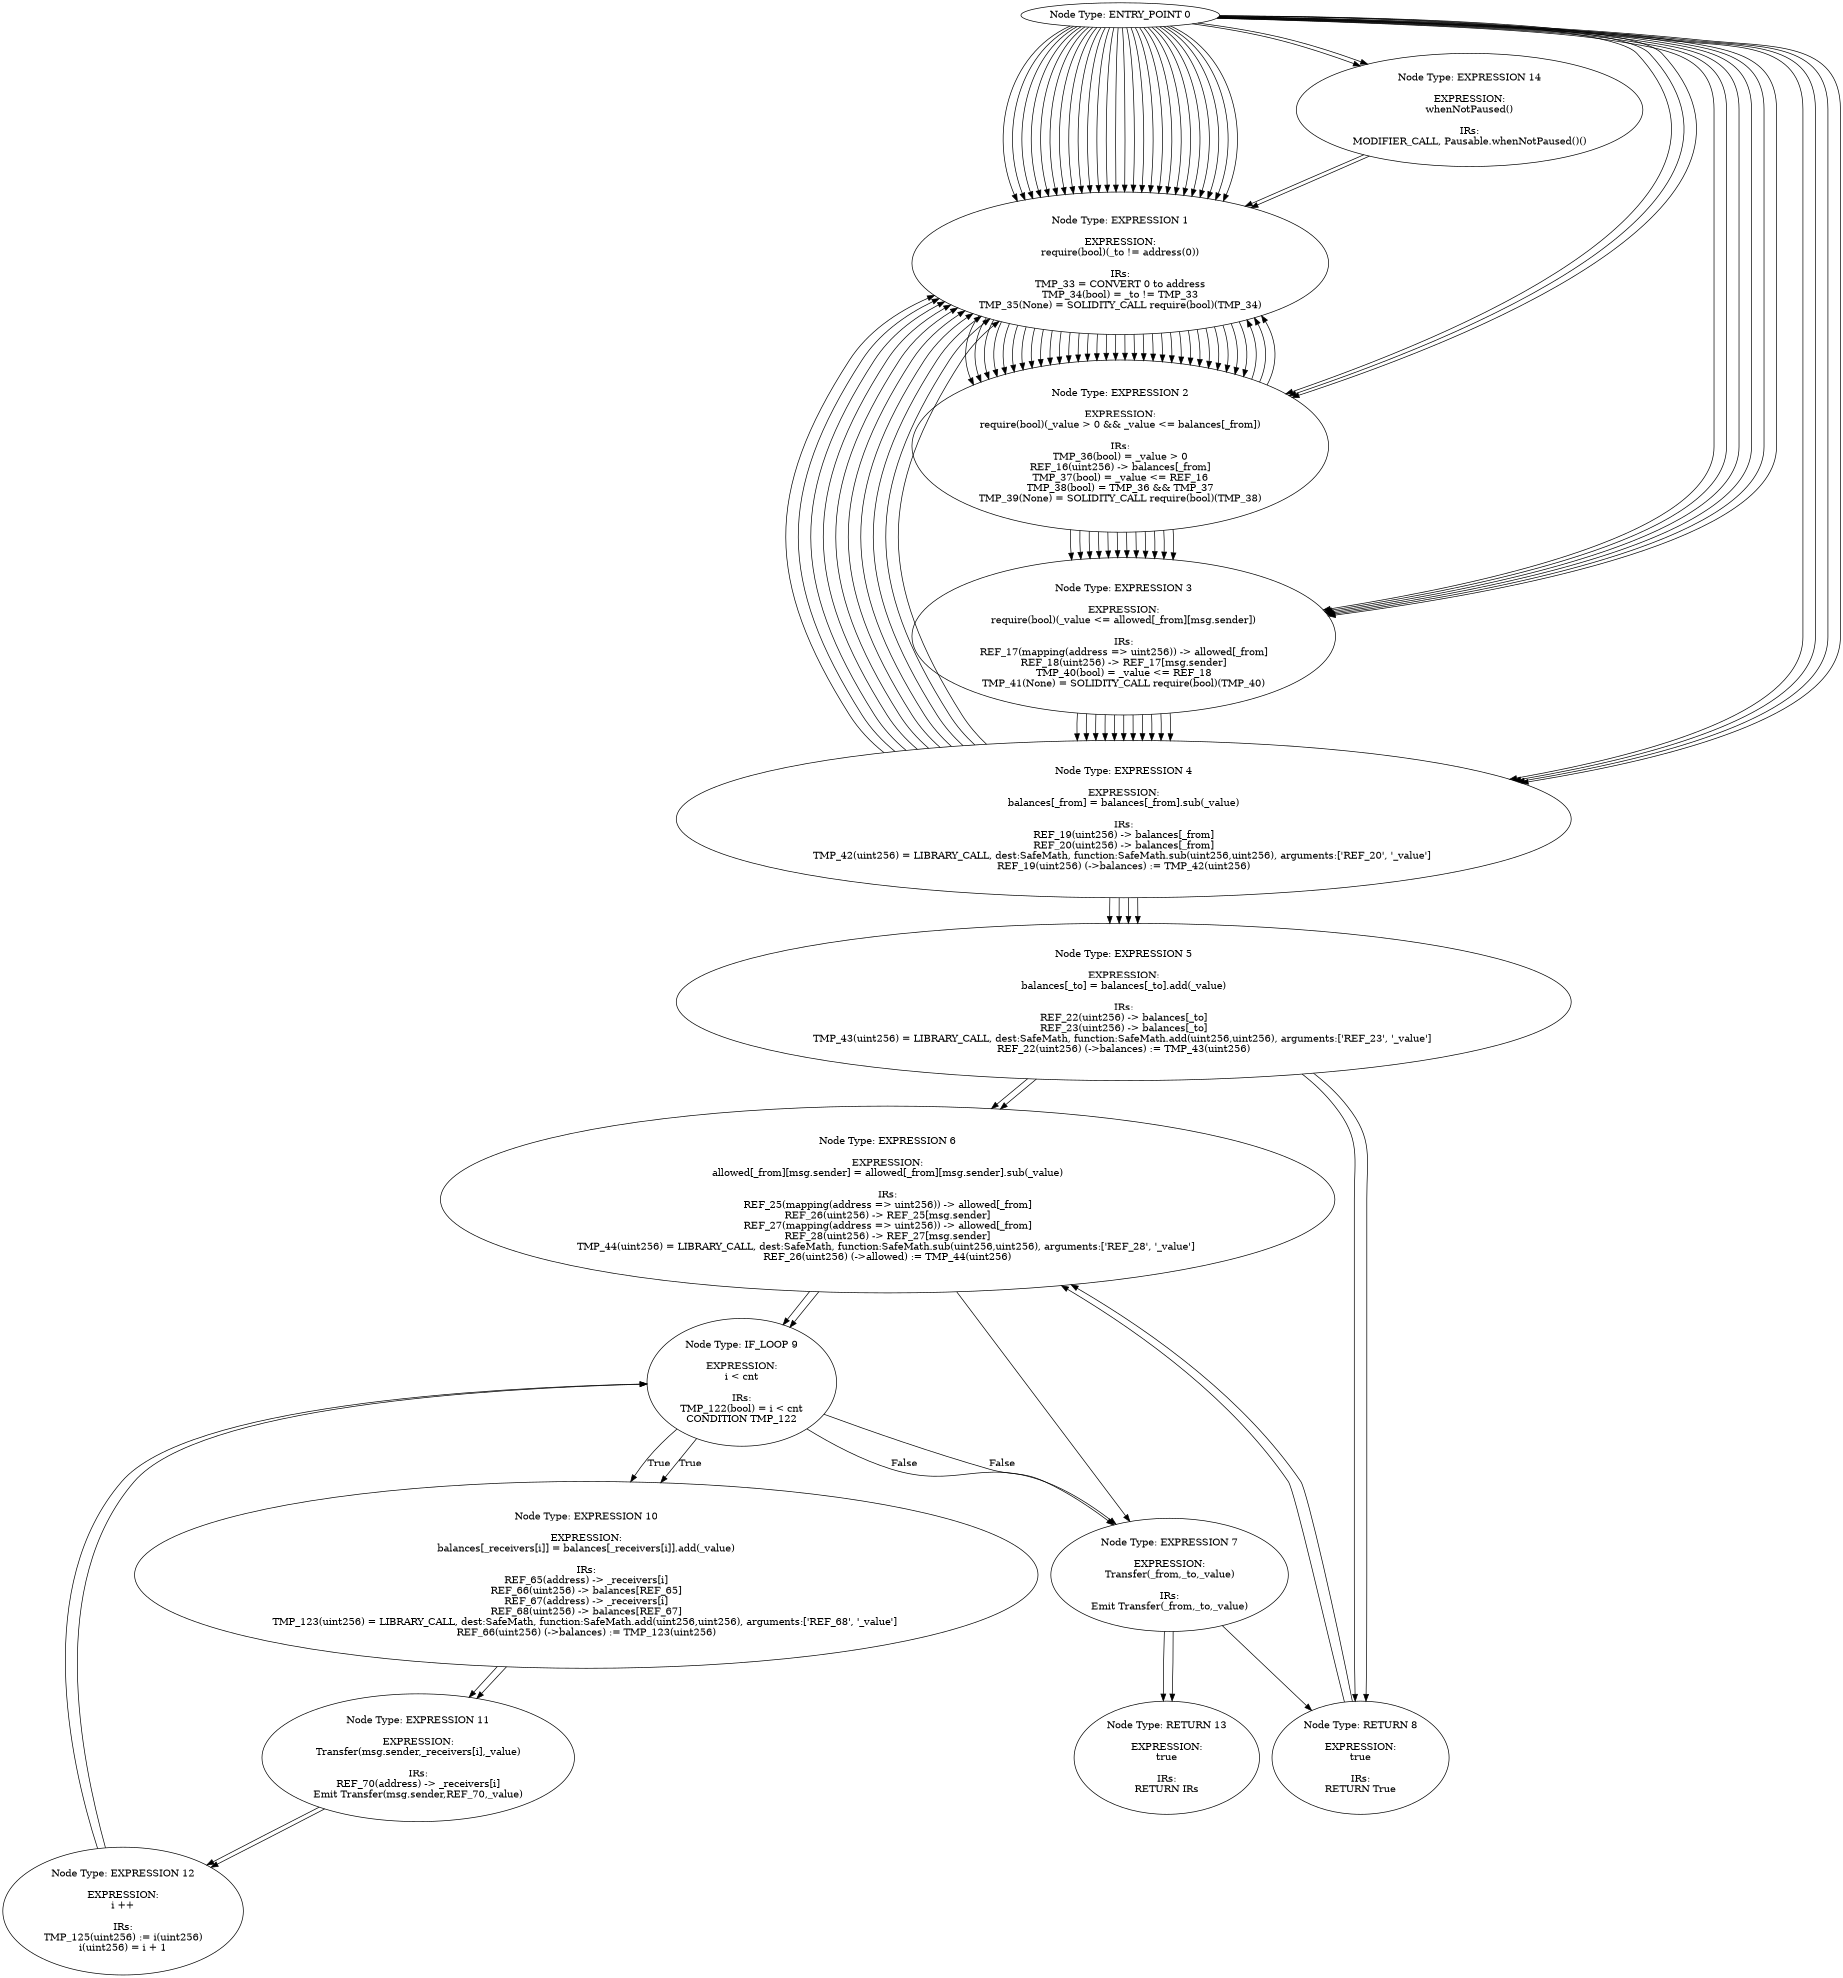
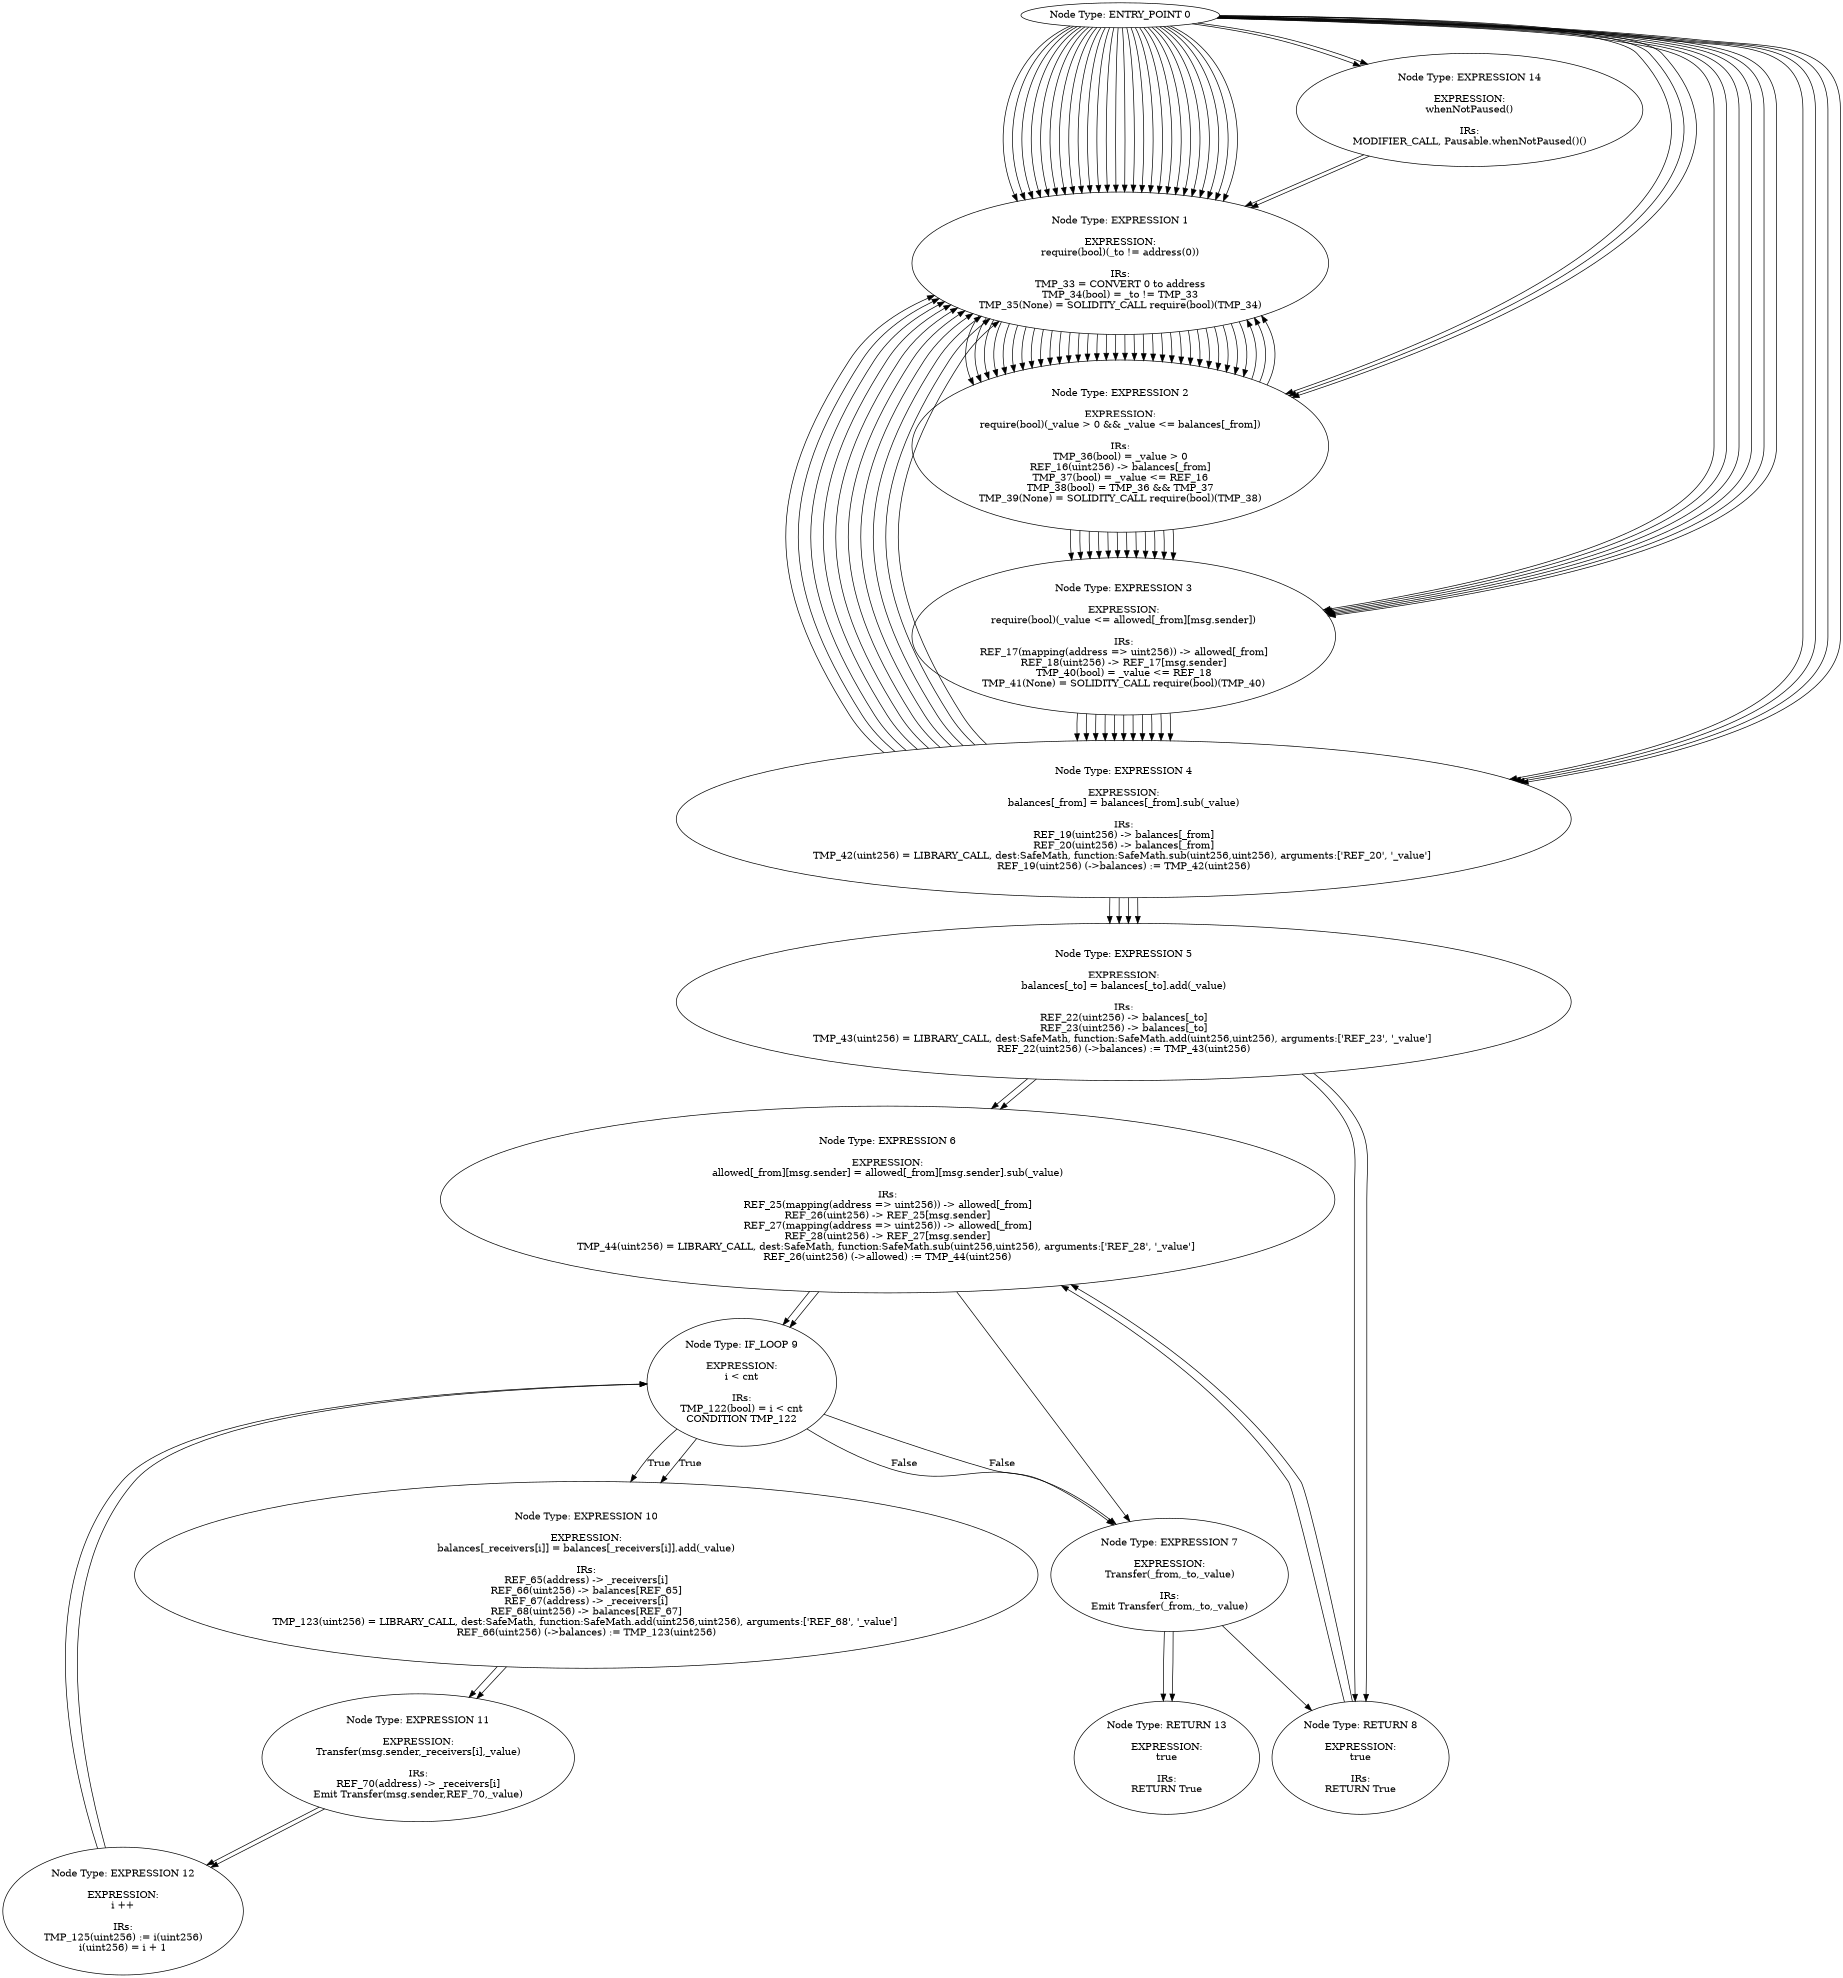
(1167, 1758) -> (1167, 1758)
